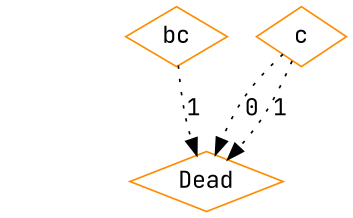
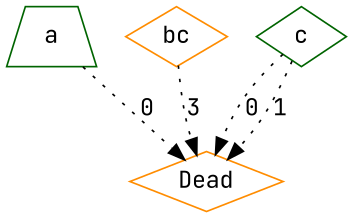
none -> (52, 37)
(301, 37) -> (301, 37)
(194, 109) -> (194, 109)
